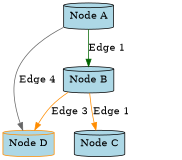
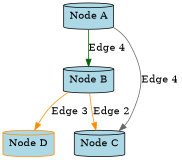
(107, 48) -> (107, 48)
(20, 66) -> (140, 74)
(112, 112) -> (112, 112)
